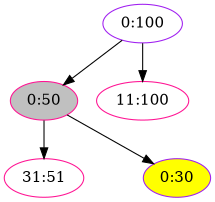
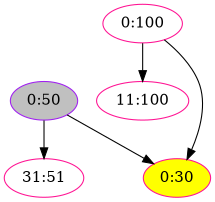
(143, 24) -> (143, 24)
(97, 59) -> (201, 89)
(44, 101) -> (44, 101)
(177, 178) -> (177, 178)
